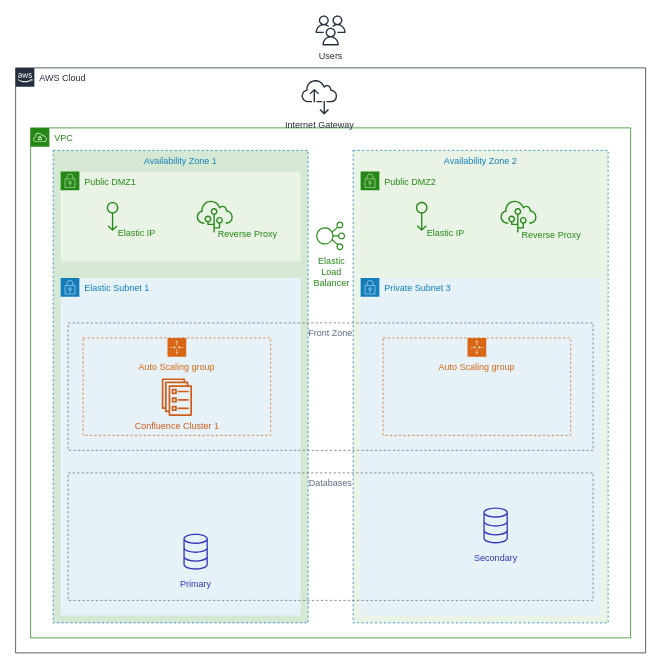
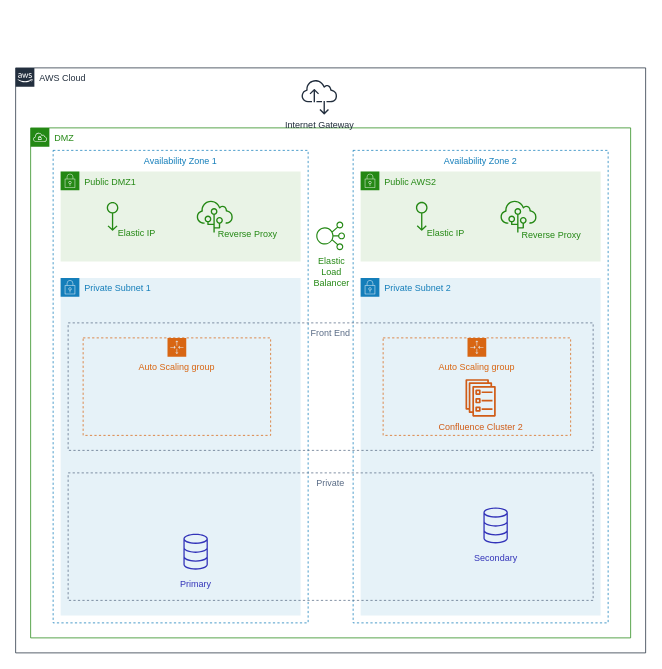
(330, 30) -> none
(62, 139) -> (62, 139)
(180, 161) -> (180, 161)
(480, 161) -> (480, 161)
(409, 182) -> (409, 182)
(120, 289) -> (121, 289)
(421, 289) -> (421, 289)
(330, 333) -> (330, 333)
(177, 397) -> none
none -> (480, 398)
(330, 483) -> (330, 483)
